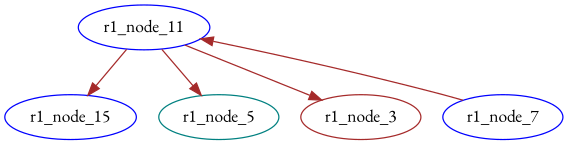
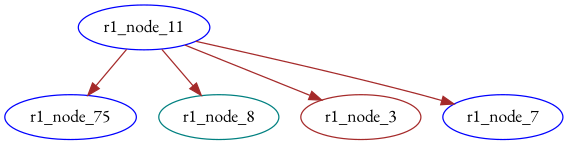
(339, 69) -> (319, 70)
(71, 117) -> (71, 117)
(219, 117) -> (219, 117)
